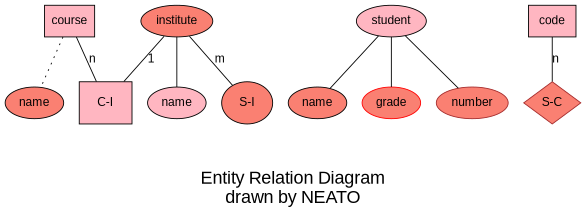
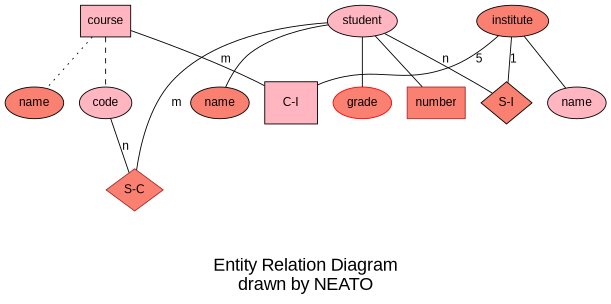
(552, 21) -> (106, 103)
(92, 59) -> (227, 59)
(151, 59) -> (479, 59)
(220, 59) -> (514, 59)
none -> (106, 62)
none -> (195, 62)
none -> (439, 63)
(247, 103) -> (507, 103)
(472, 103) -> (436, 103)
